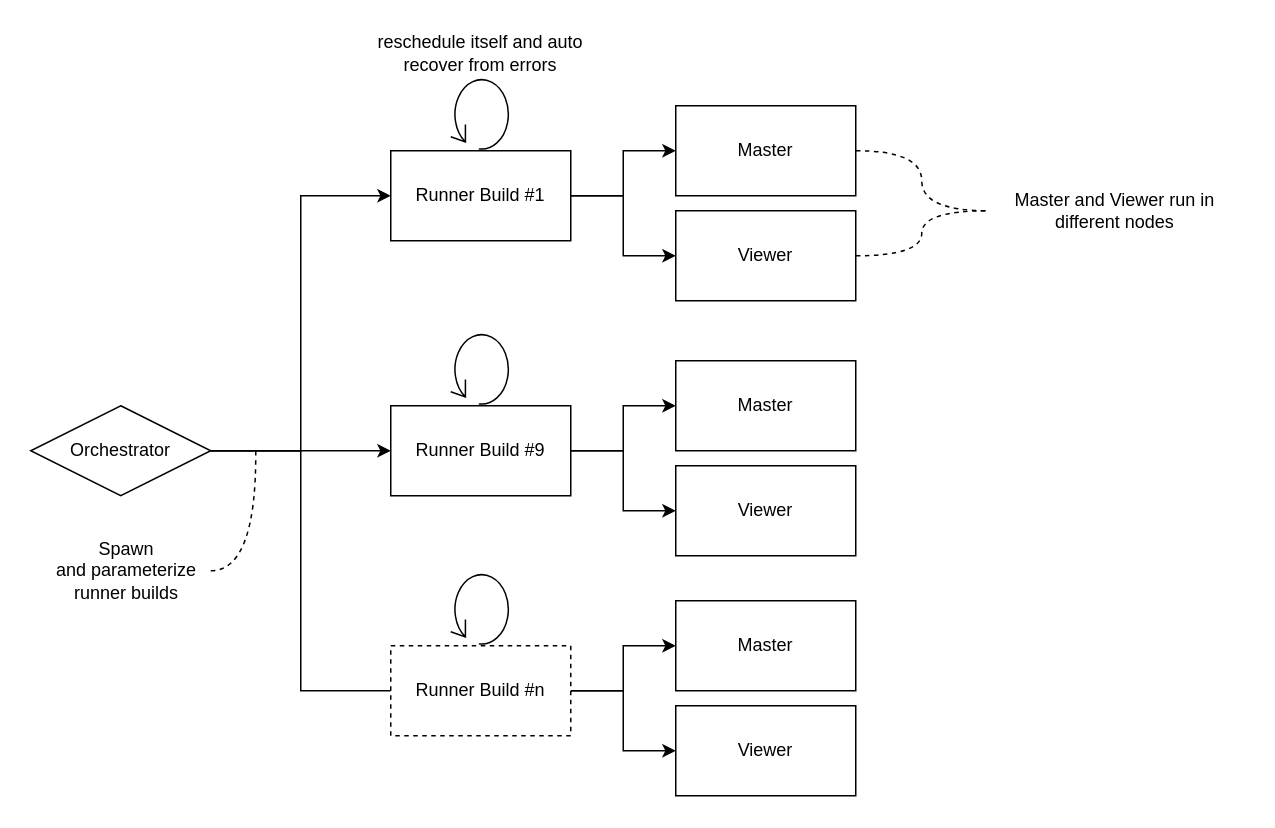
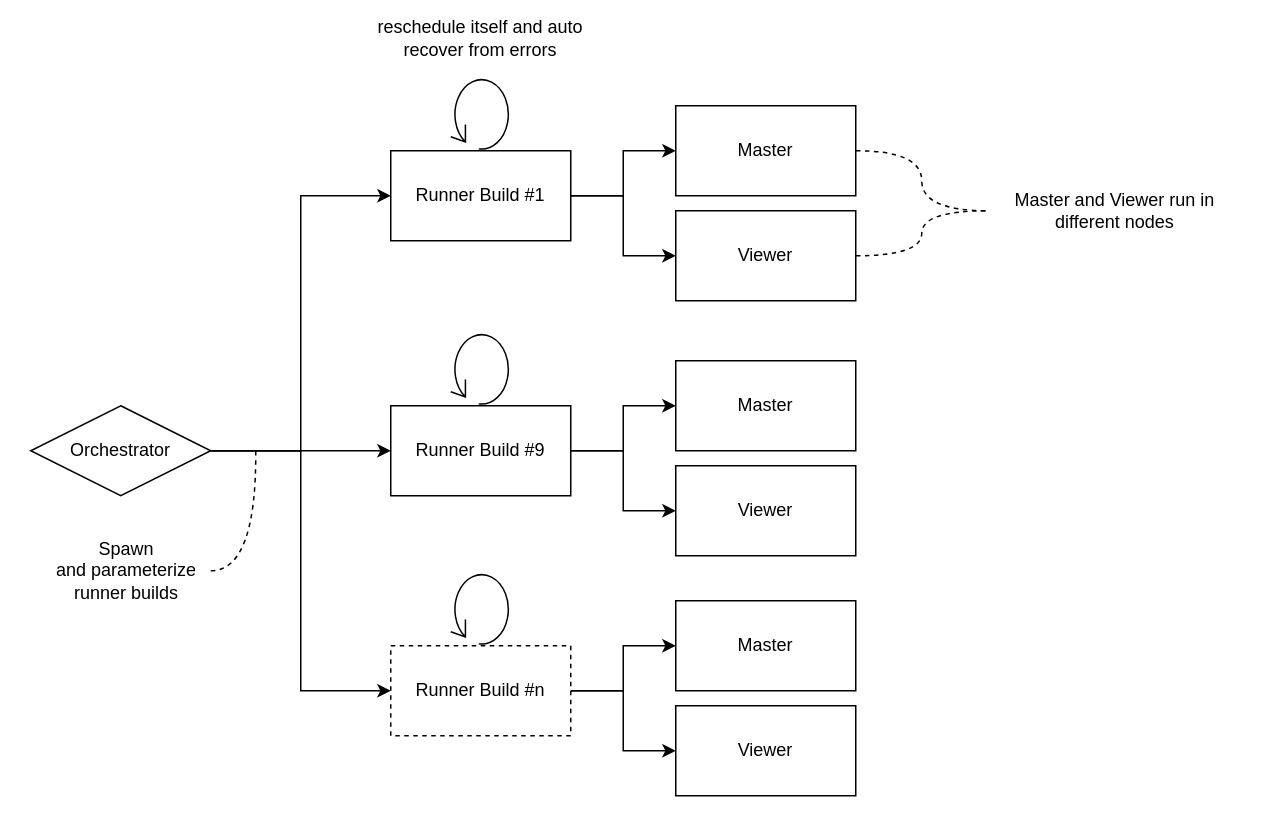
(481, 53) -> (481, 38)
(383, 691) -> (379, 691)
